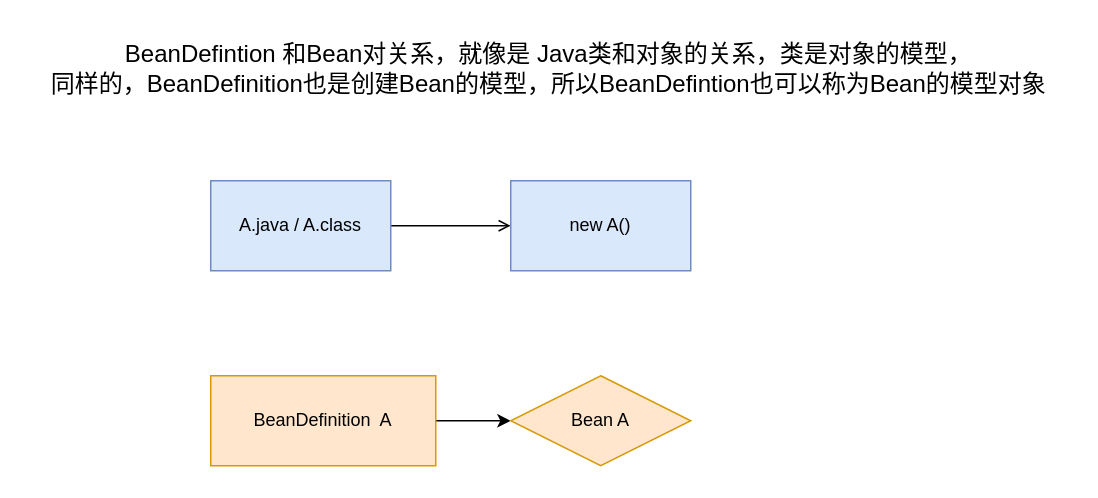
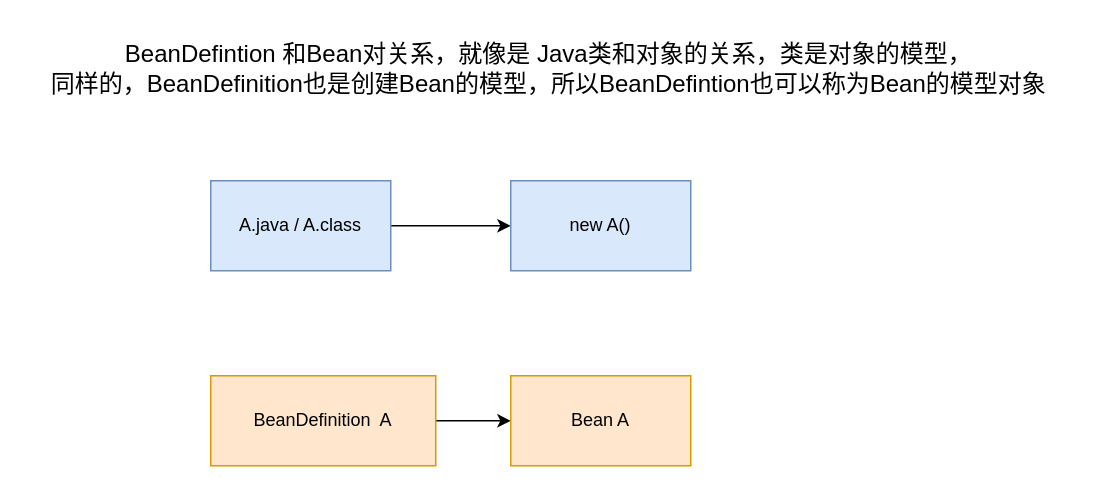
(501, 226) -> (499, 226)
(601, 421) -> (601, 421)
